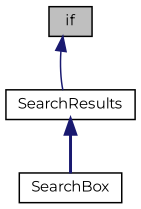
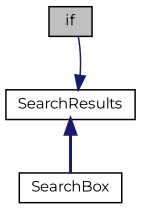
(61, 71) -> (80, 56)
